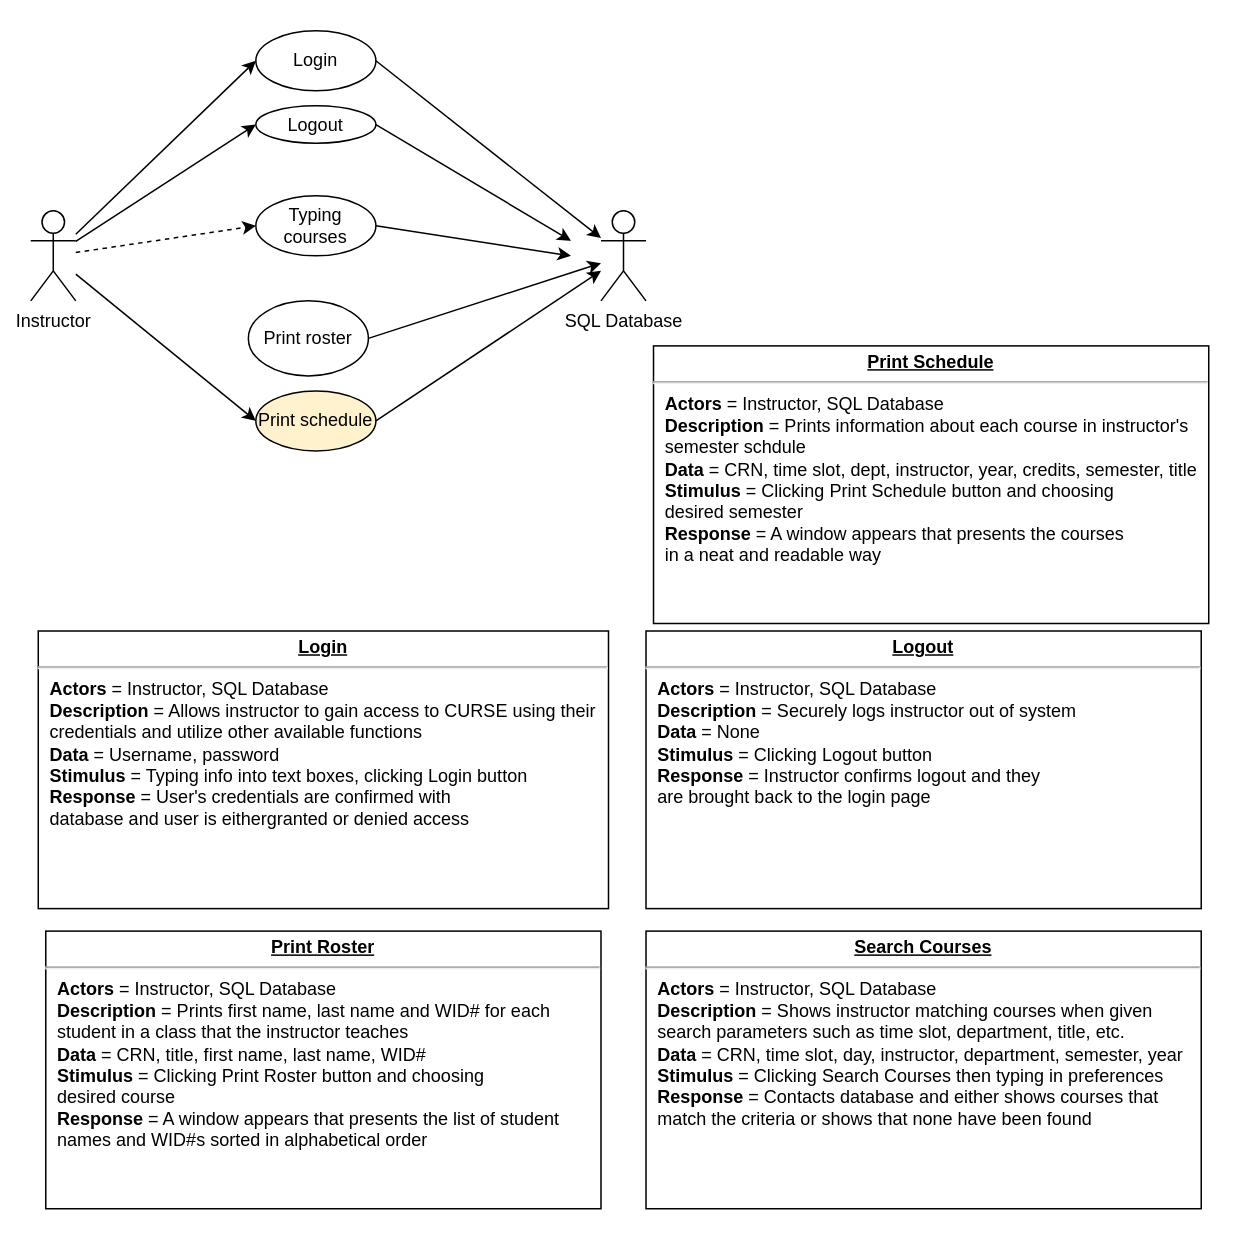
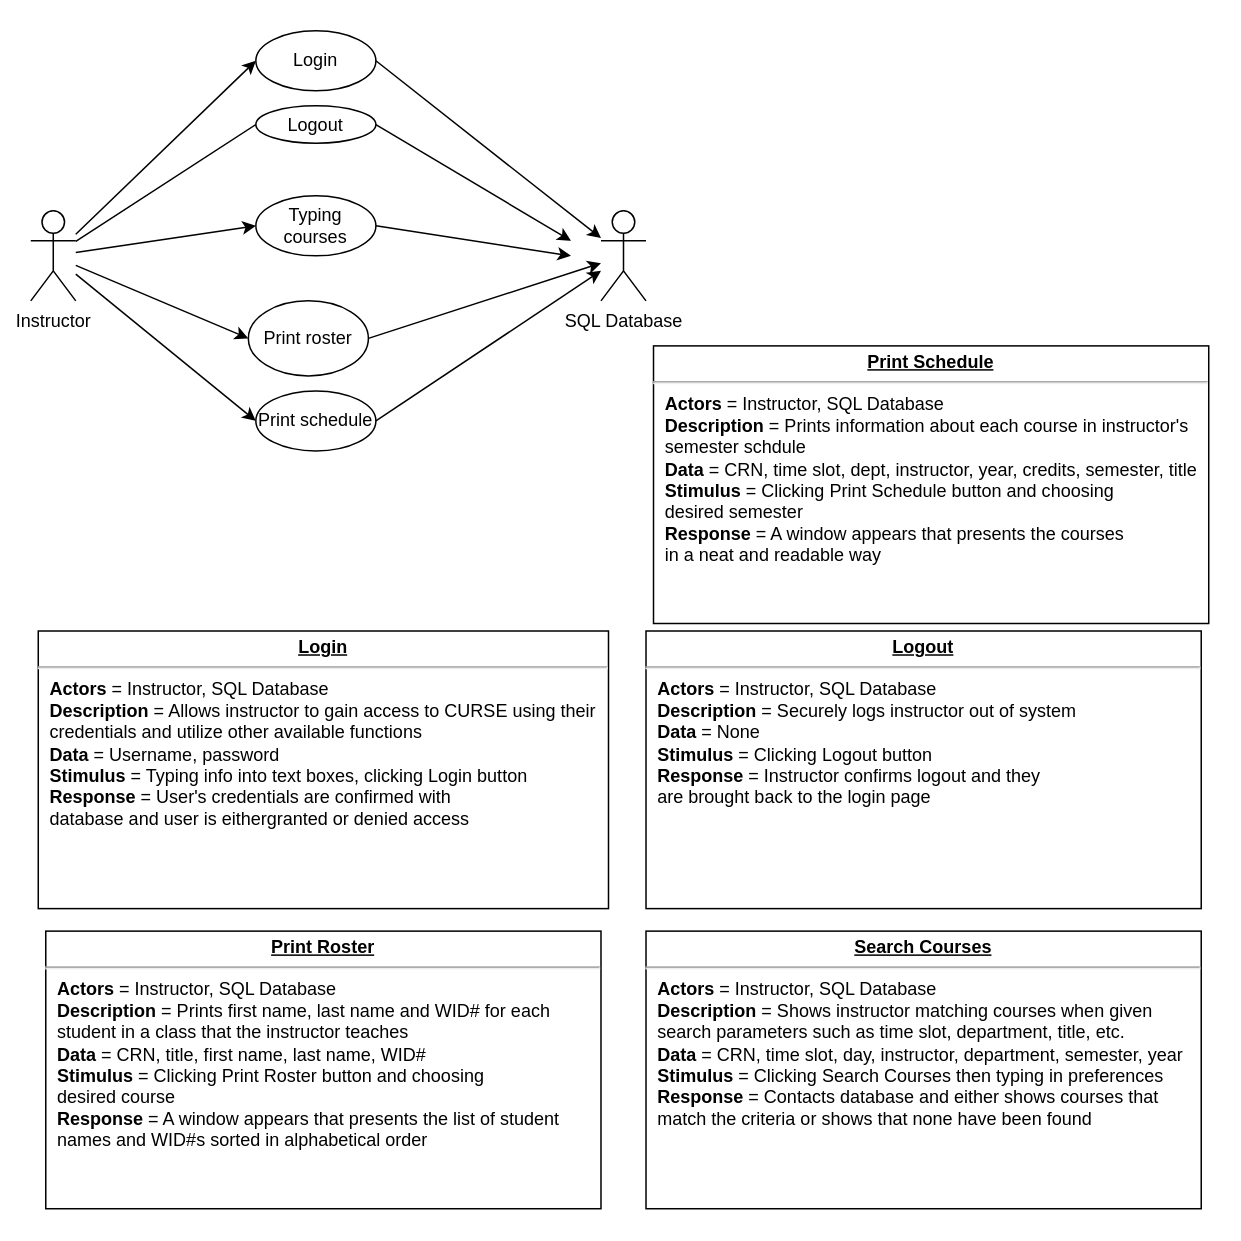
(246, 131) -> (250, 128)
(162, 240) -> (162, 240)
none -> (157, 300)
(316, 421) -> (316, 421)
